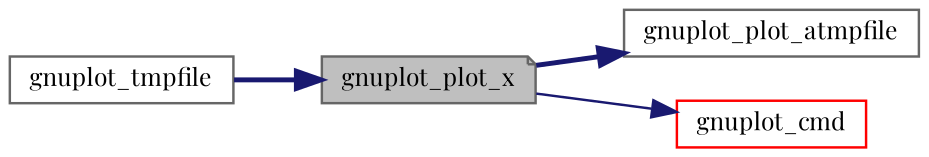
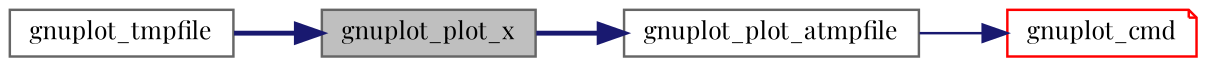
(429, 80) -> (429, 33)
(594, 101) -> (951, 33)
(771, 124) -> (1102, 33)
